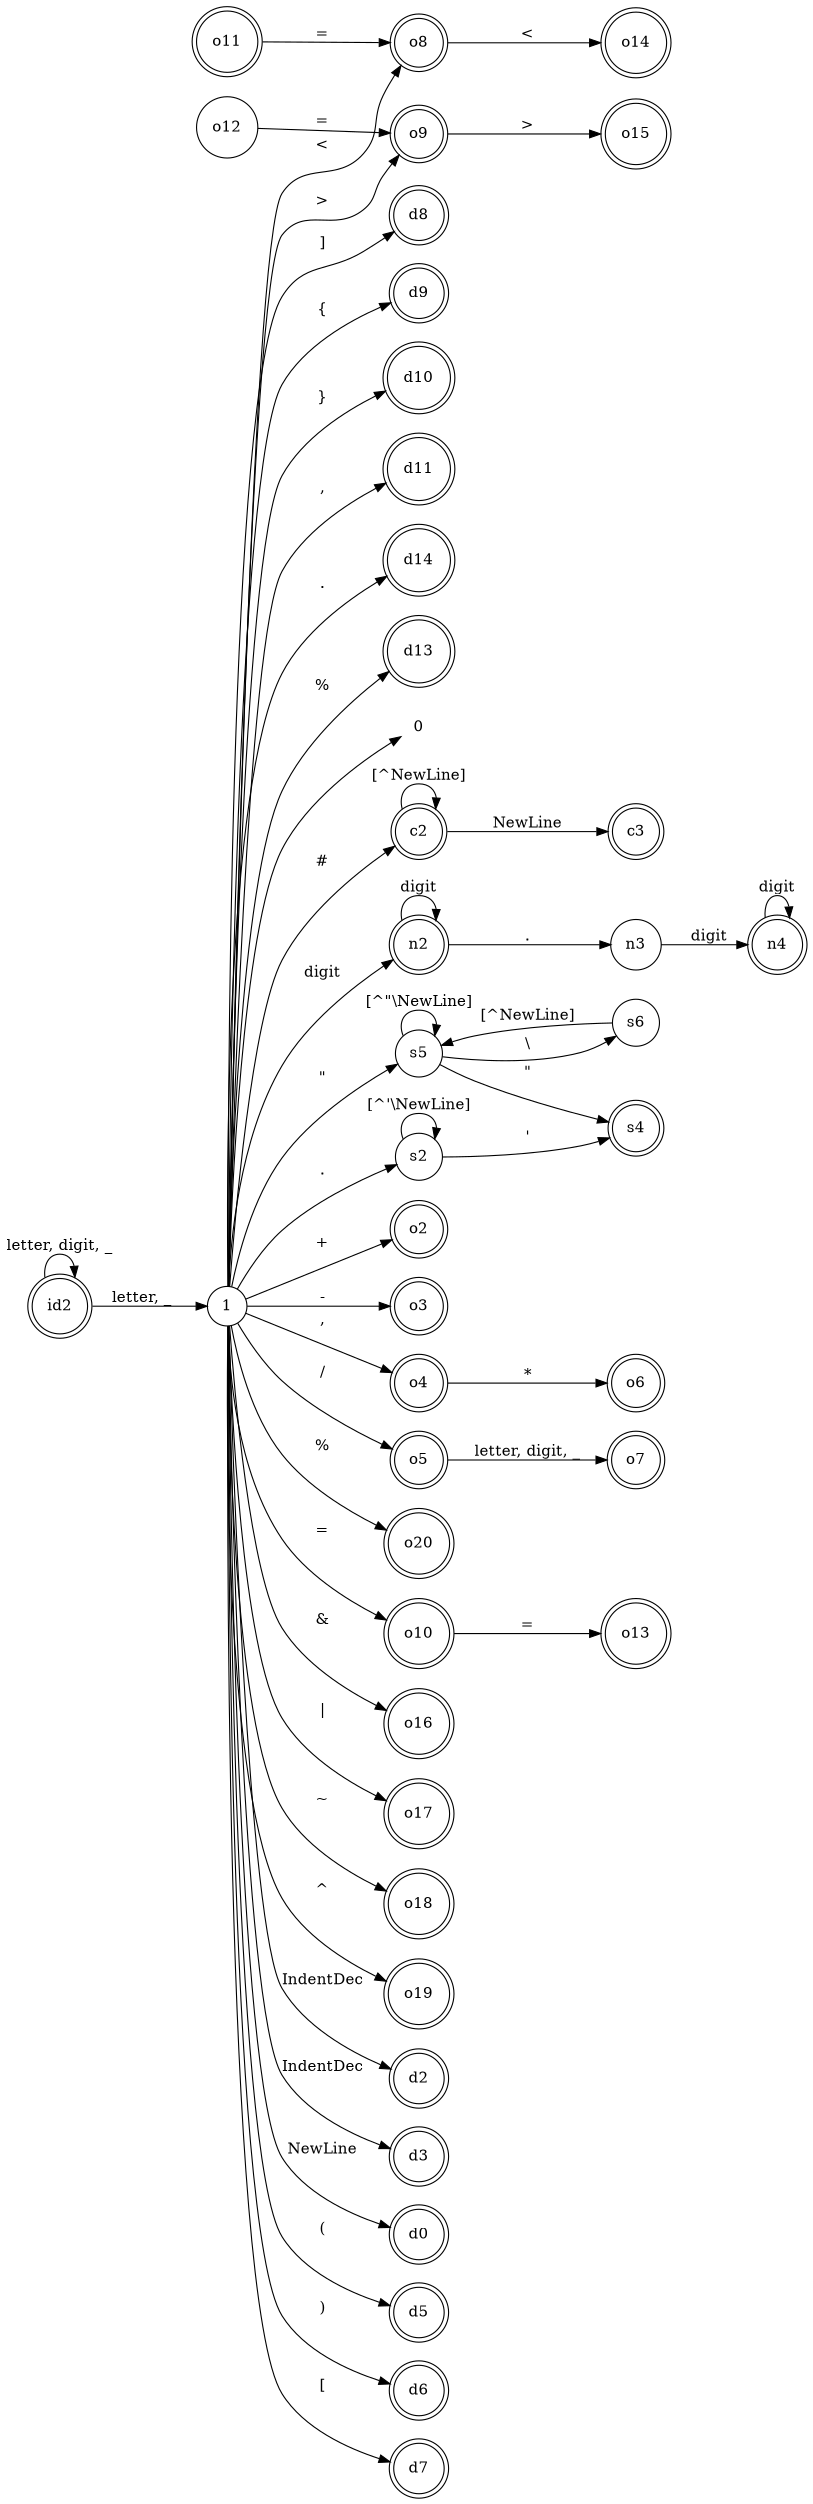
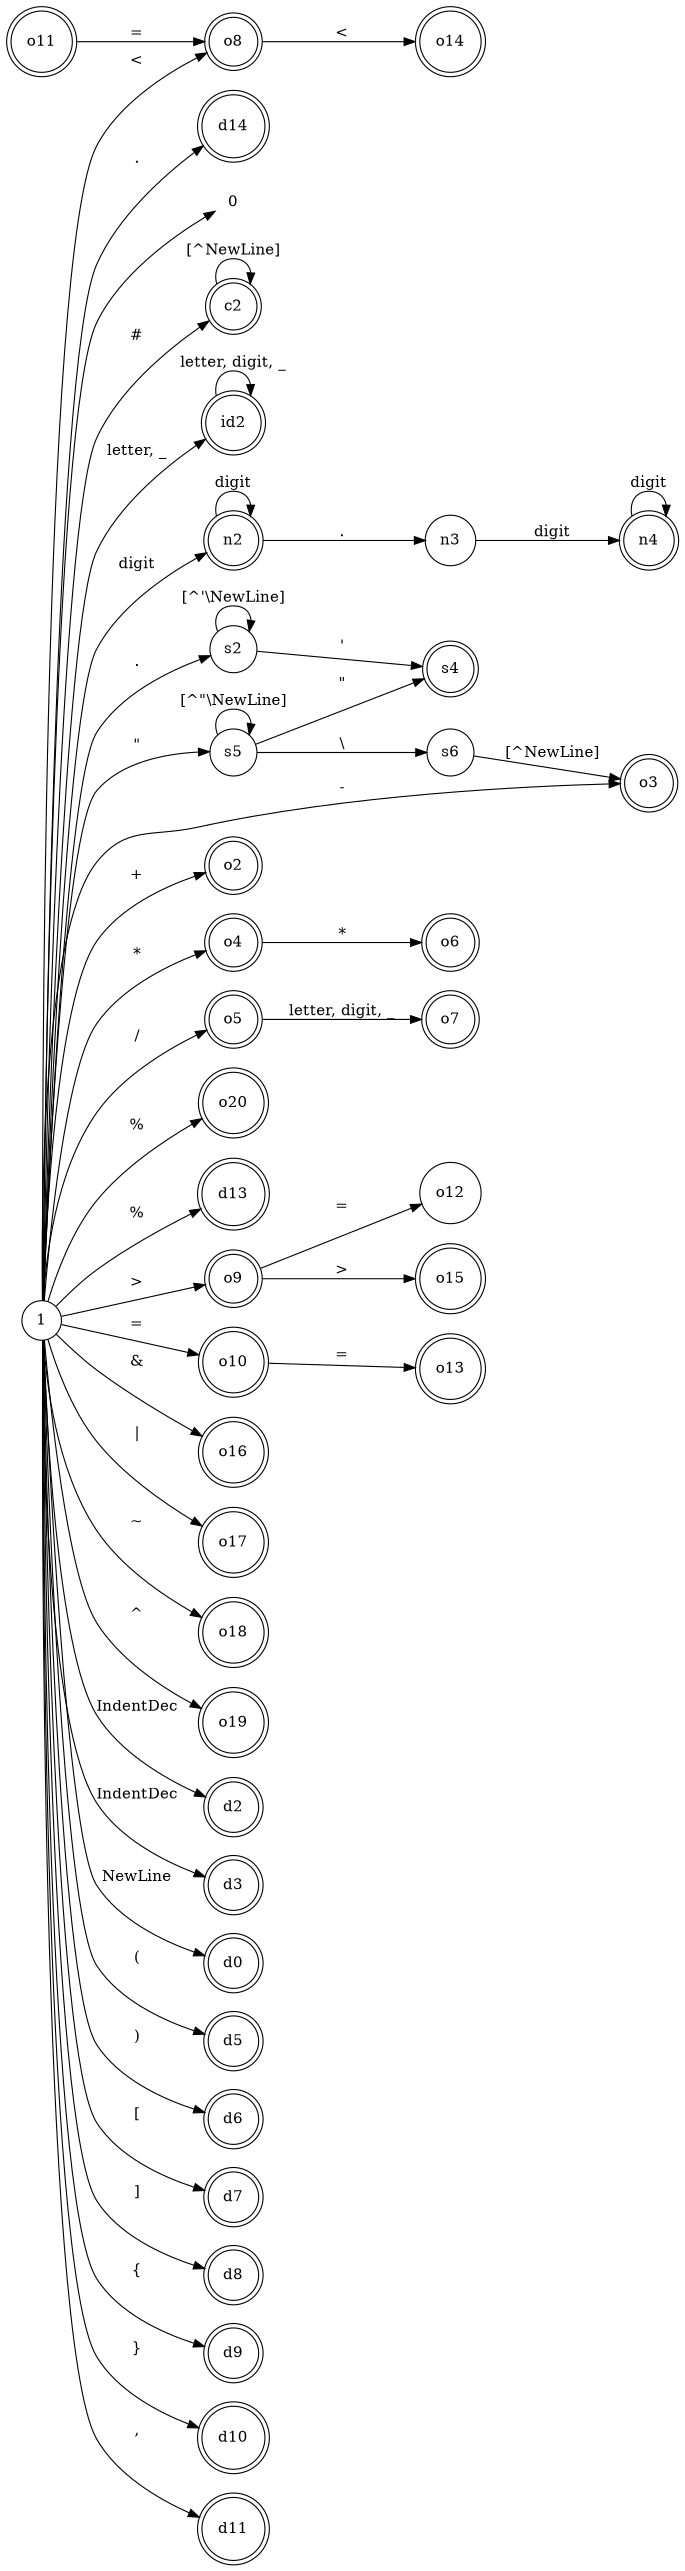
(319, 131) -> (336, 1238)
(636, 832) -> none
(532, 1028) -> (542, 767)
(144, 1306) -> (68, 762)
(323, 1320) -> (137, 954)
